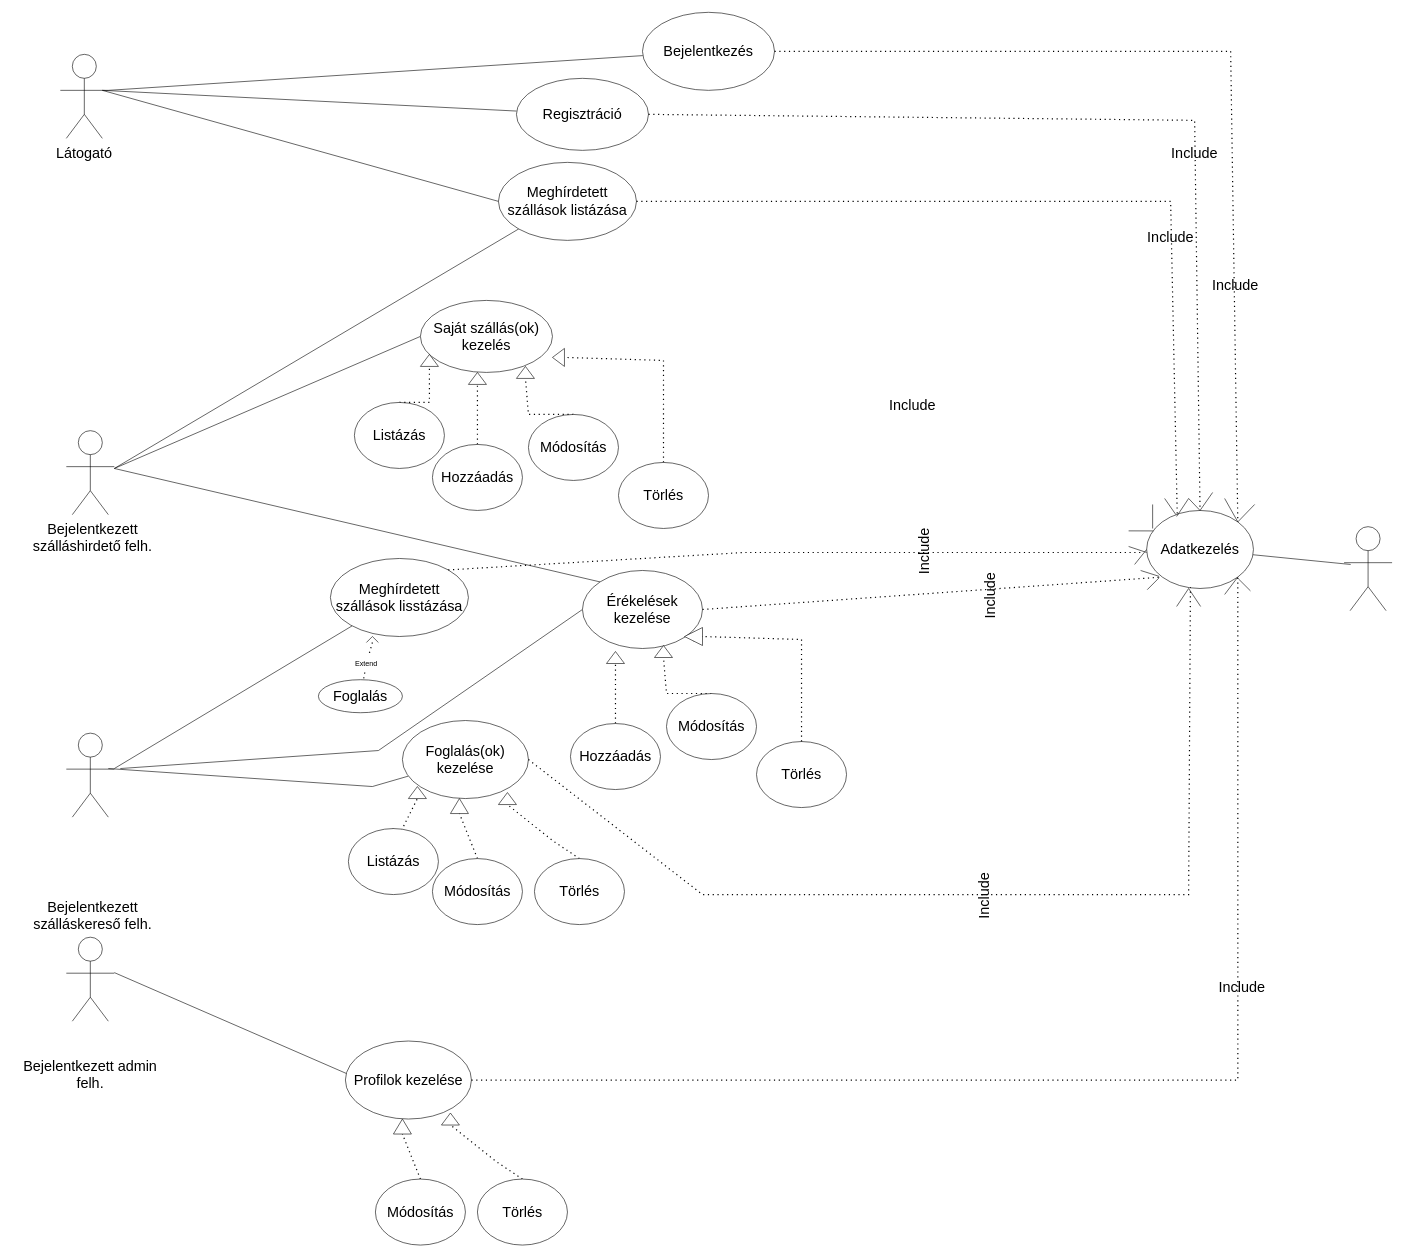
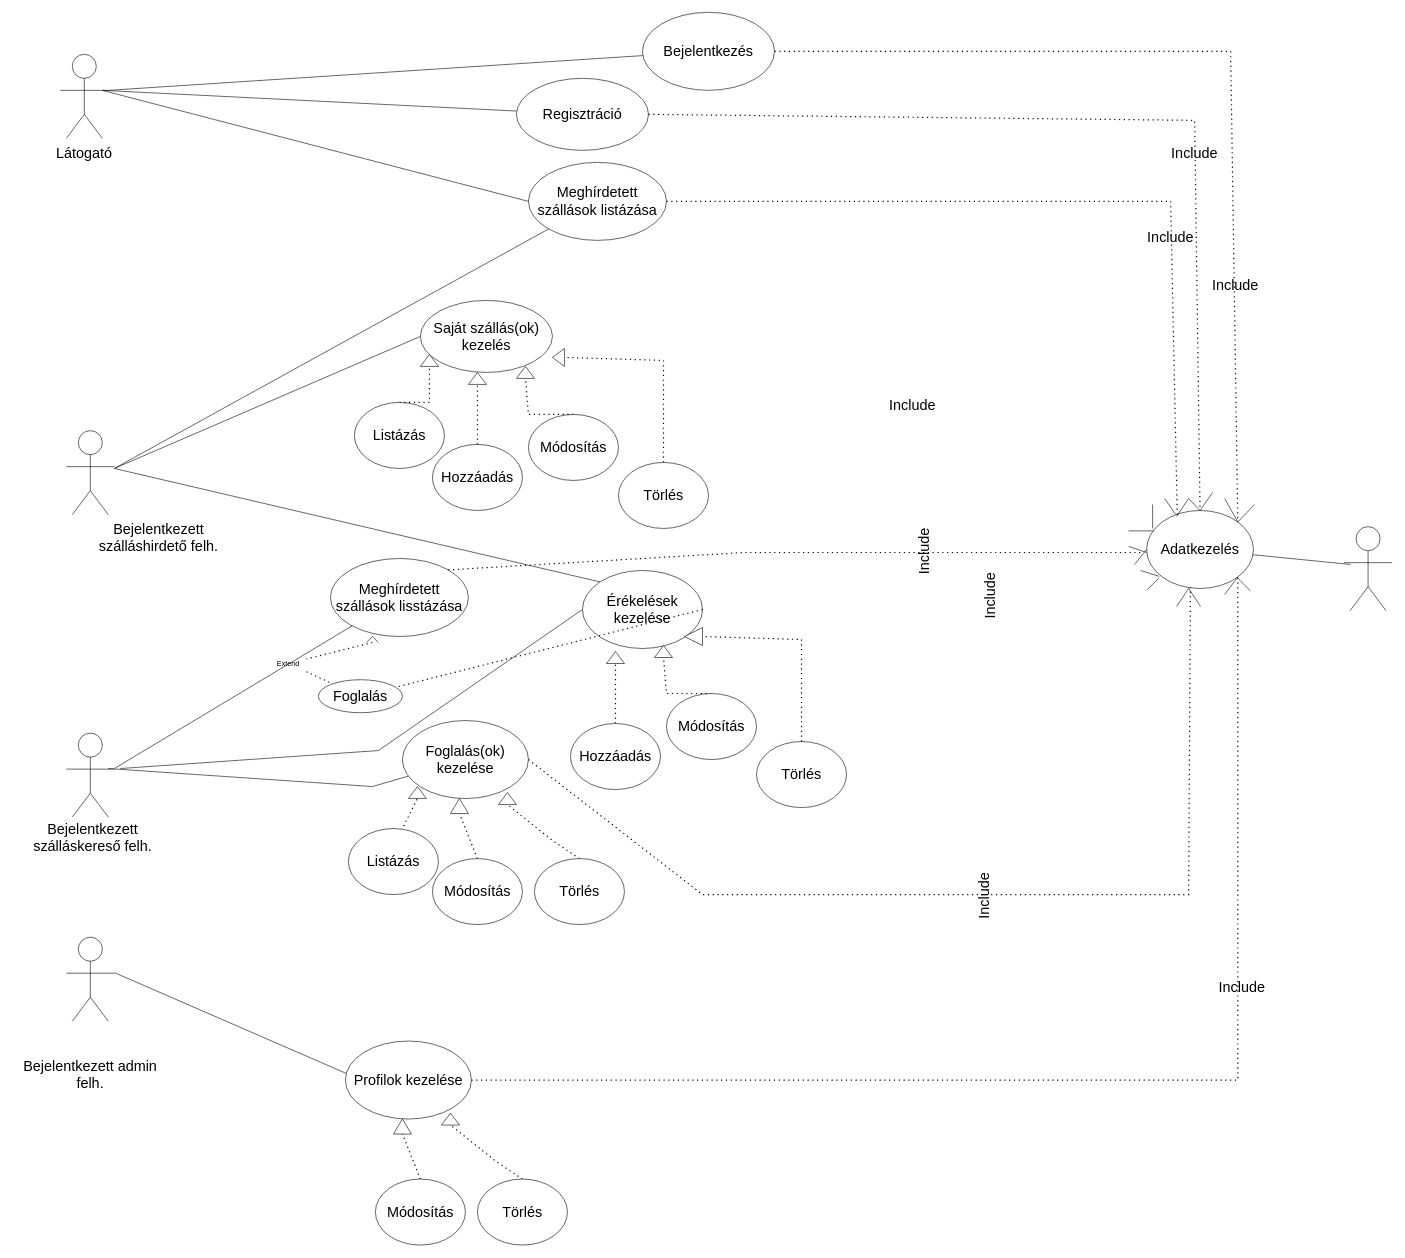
(567, 201) -> (597, 201)
(93, 537) -> (159, 537)
(931, 593) -> (590, 638)
(366, 663) -> (288, 663)
(93, 915) -> (93, 837)
